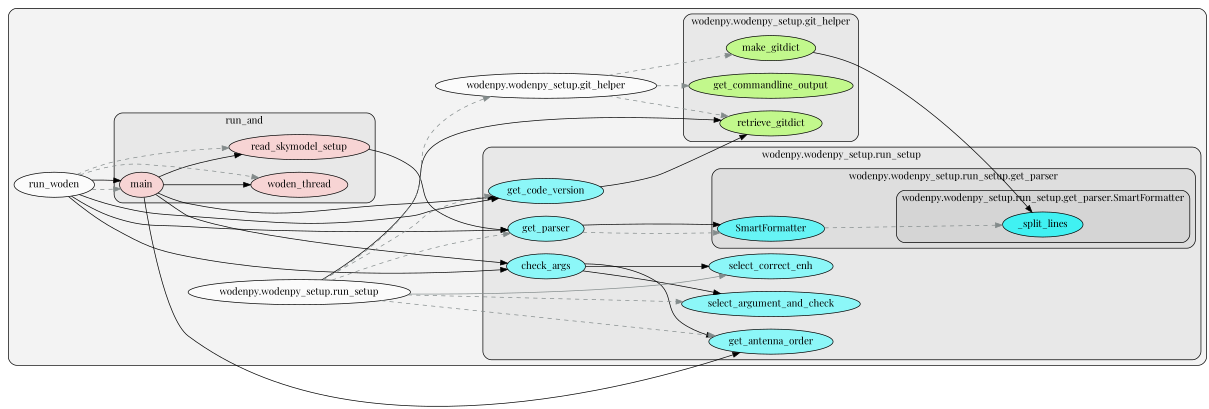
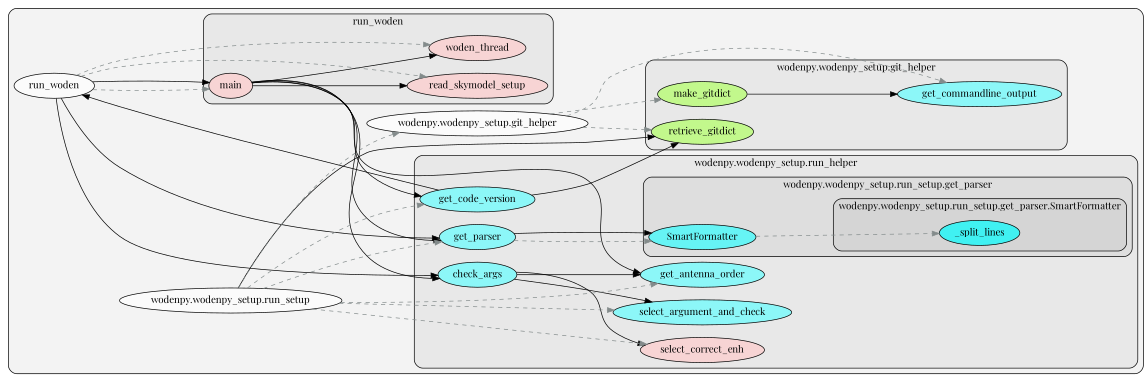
(771, 86) -> (980, 94)
(931, 114) -> (819, 94)
(245, 121) -> (378, 22)
(842, 155) -> (776, 163)
(425, 195) -> (355, 199)
(285, 223) -> (263, 146)
(771, 266) -> (702, 350)
(565, 291) -> (476, 326)
